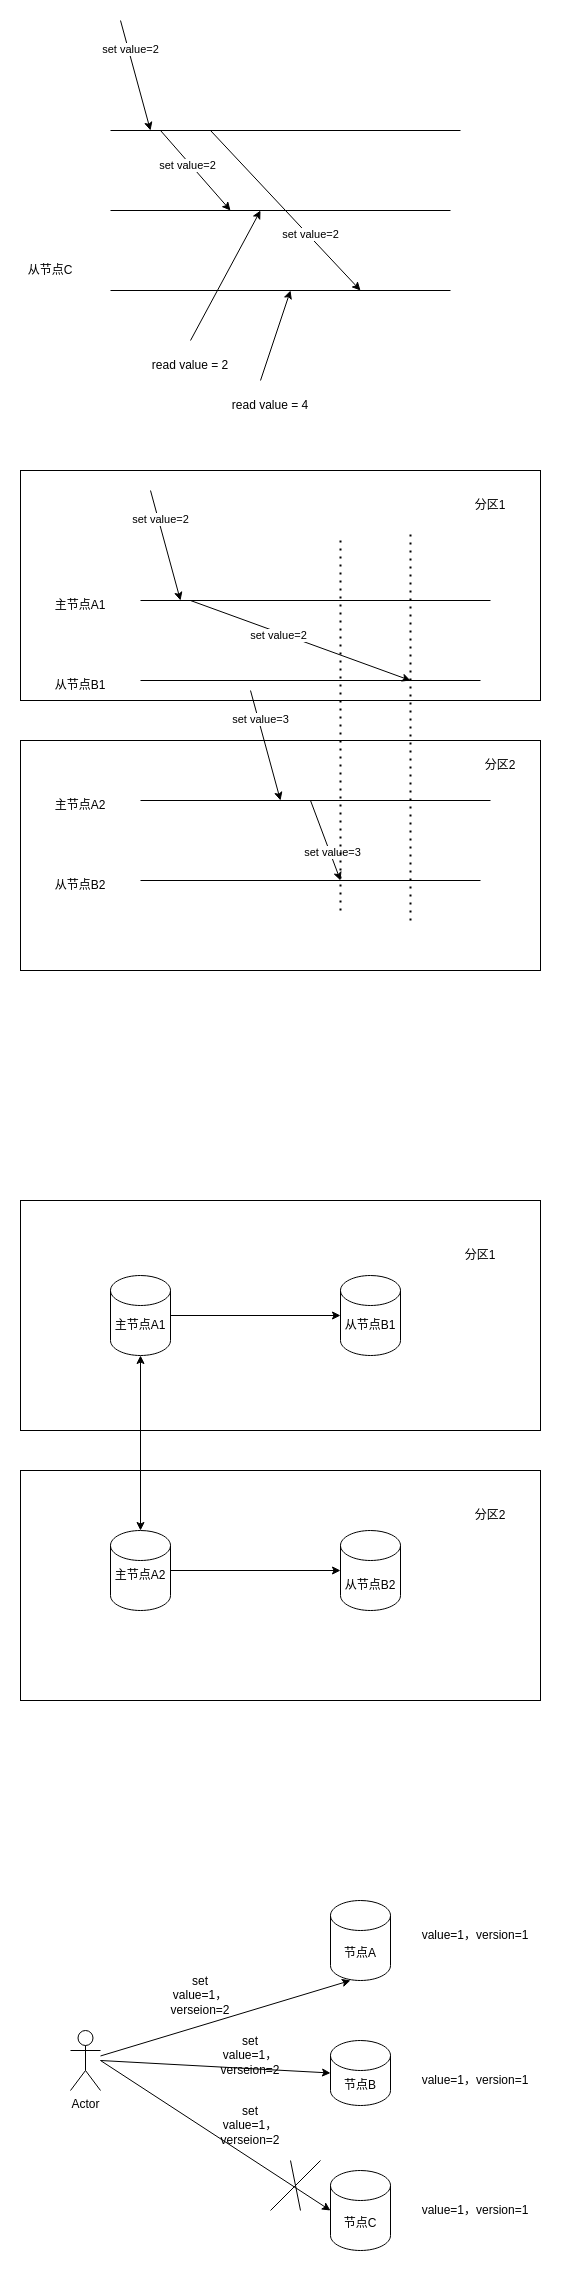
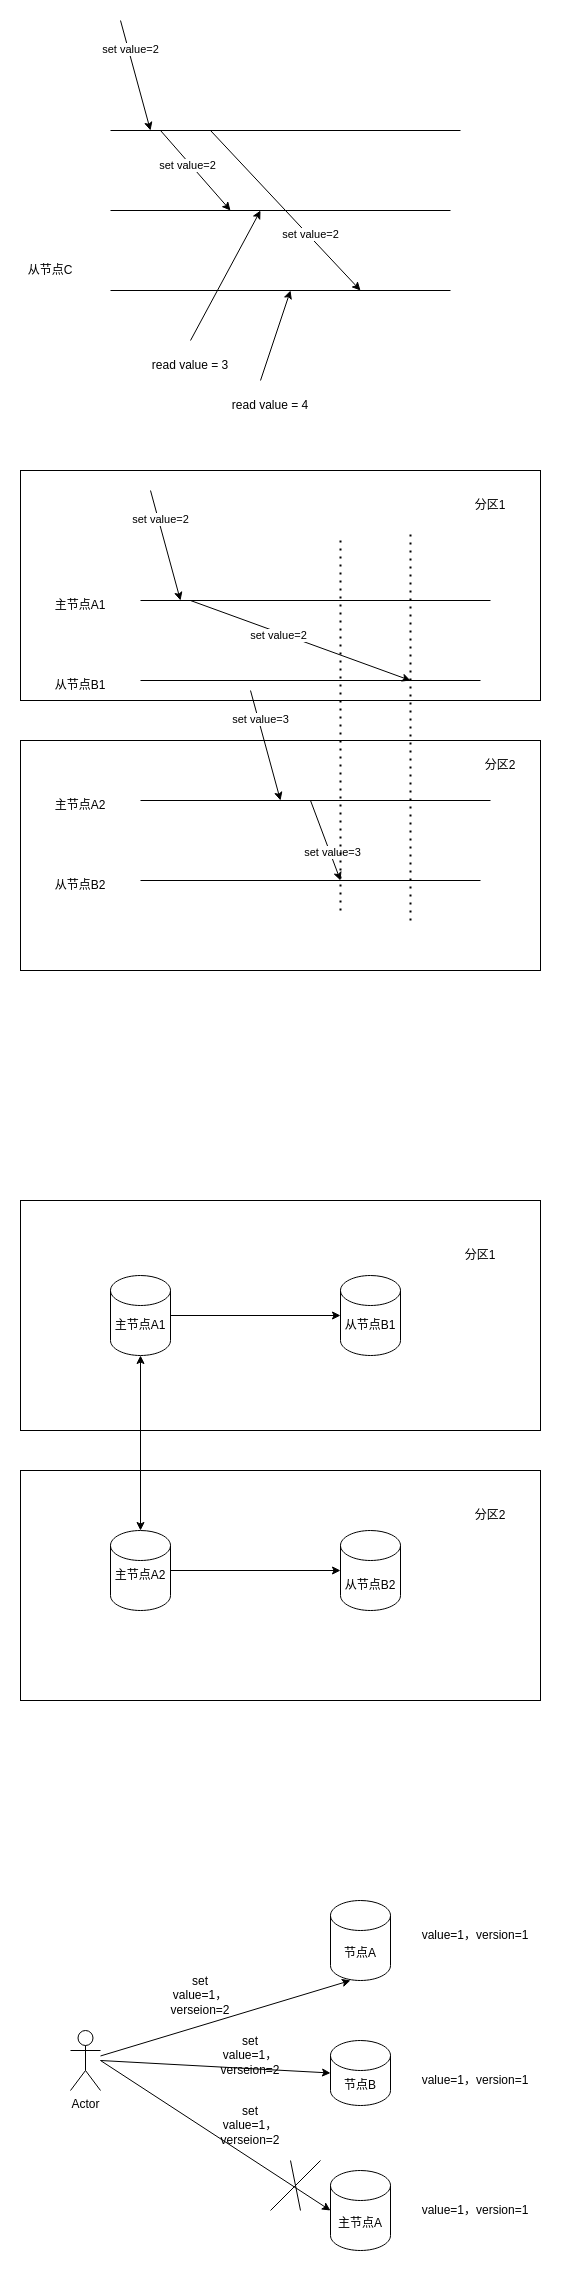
(191, 366) -> (191, 366)
(361, 2224) -> (361, 2224)
